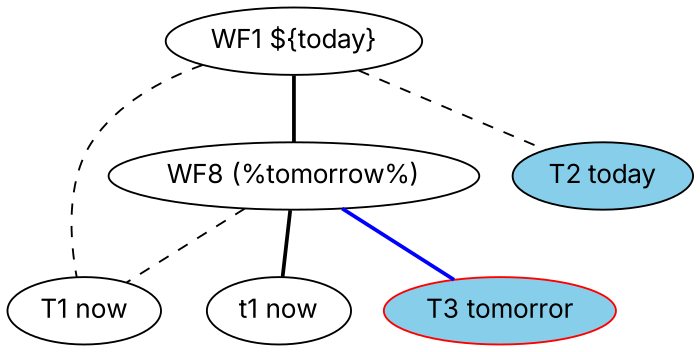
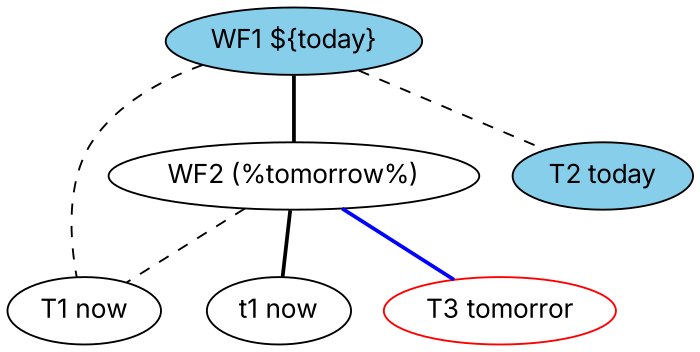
(294, 41) -> (294, 41)
(294, 176) -> (294, 176)
(500, 311) -> (500, 311)
